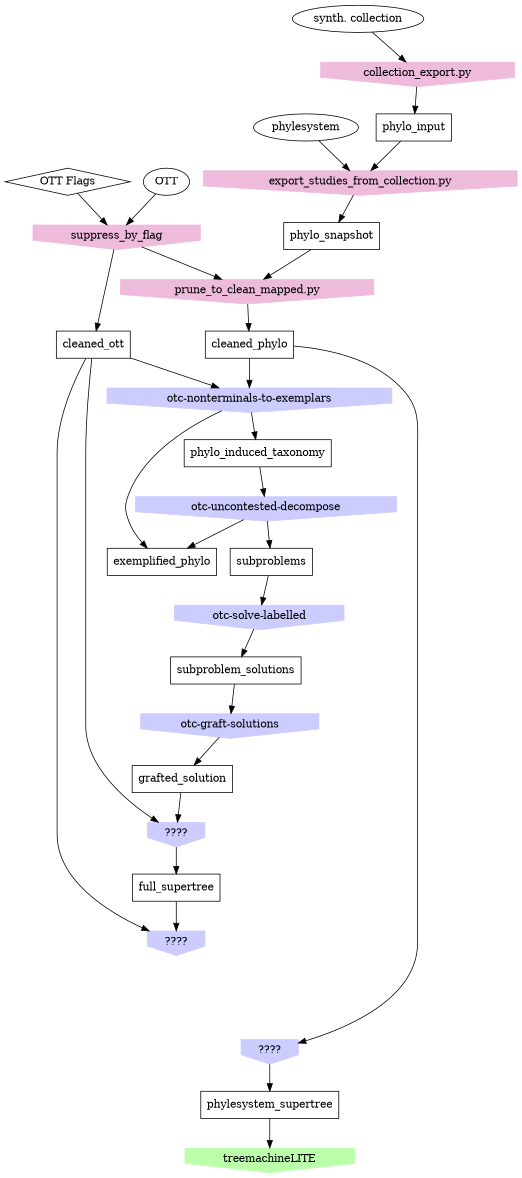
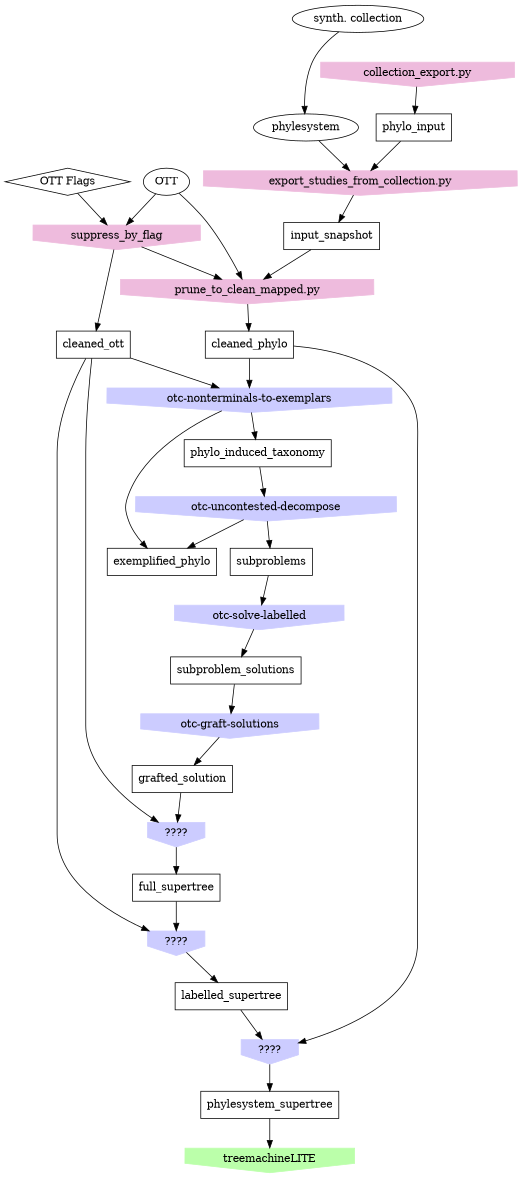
(386, 45) -> (311, 64)
none -> (213, 230)
(332, 236) -> (332, 236)
none -> (231, 996)
